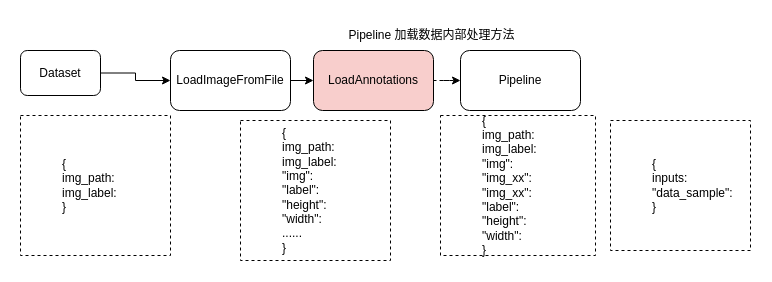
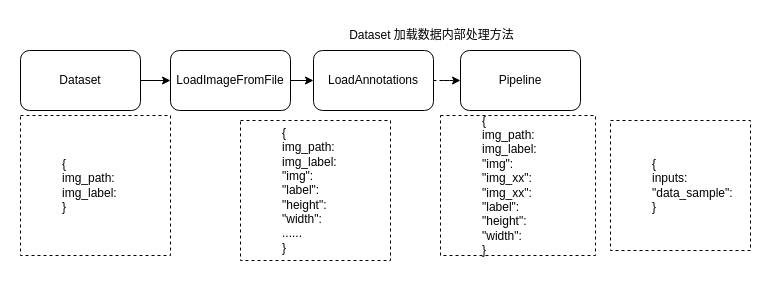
(432, 36) -> (432, 36)
(61, 73) -> (81, 81)
(374, 81) -> (374, 81)
